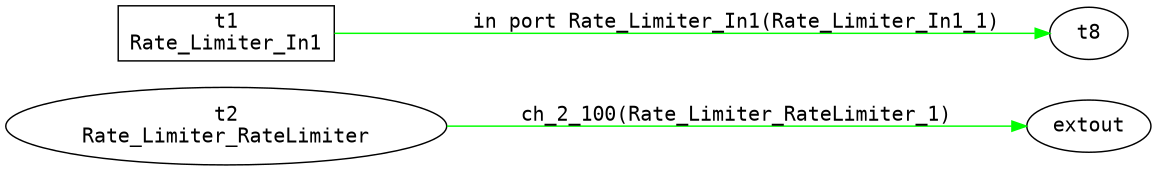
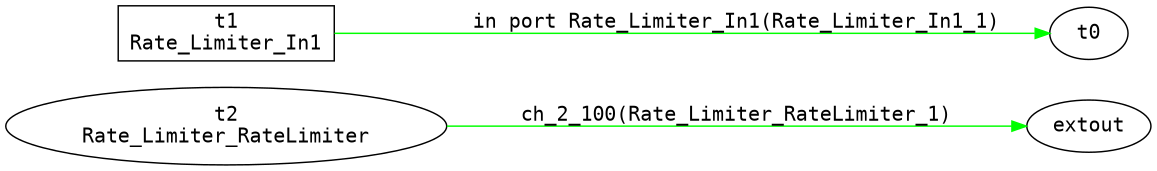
(1089, 33) -> (1089, 33)
